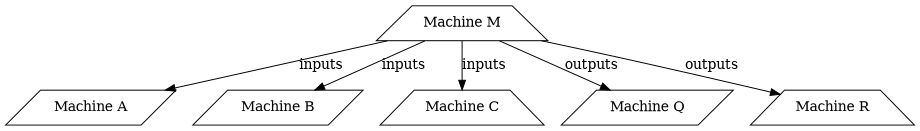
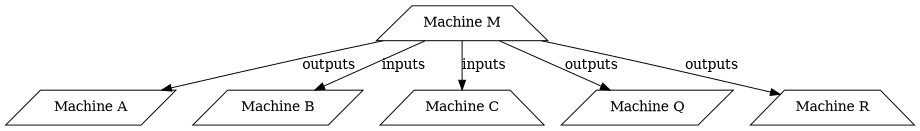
(322, 65) -> (329, 65)
